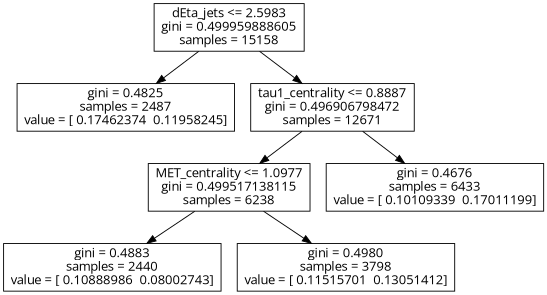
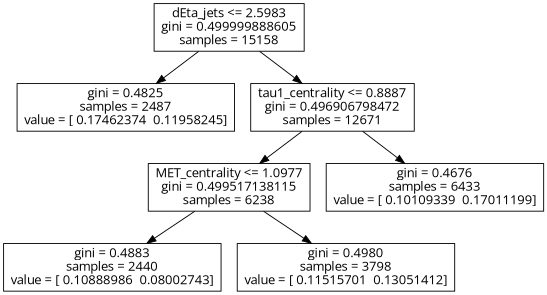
(229, 27) -> (229, 27)
